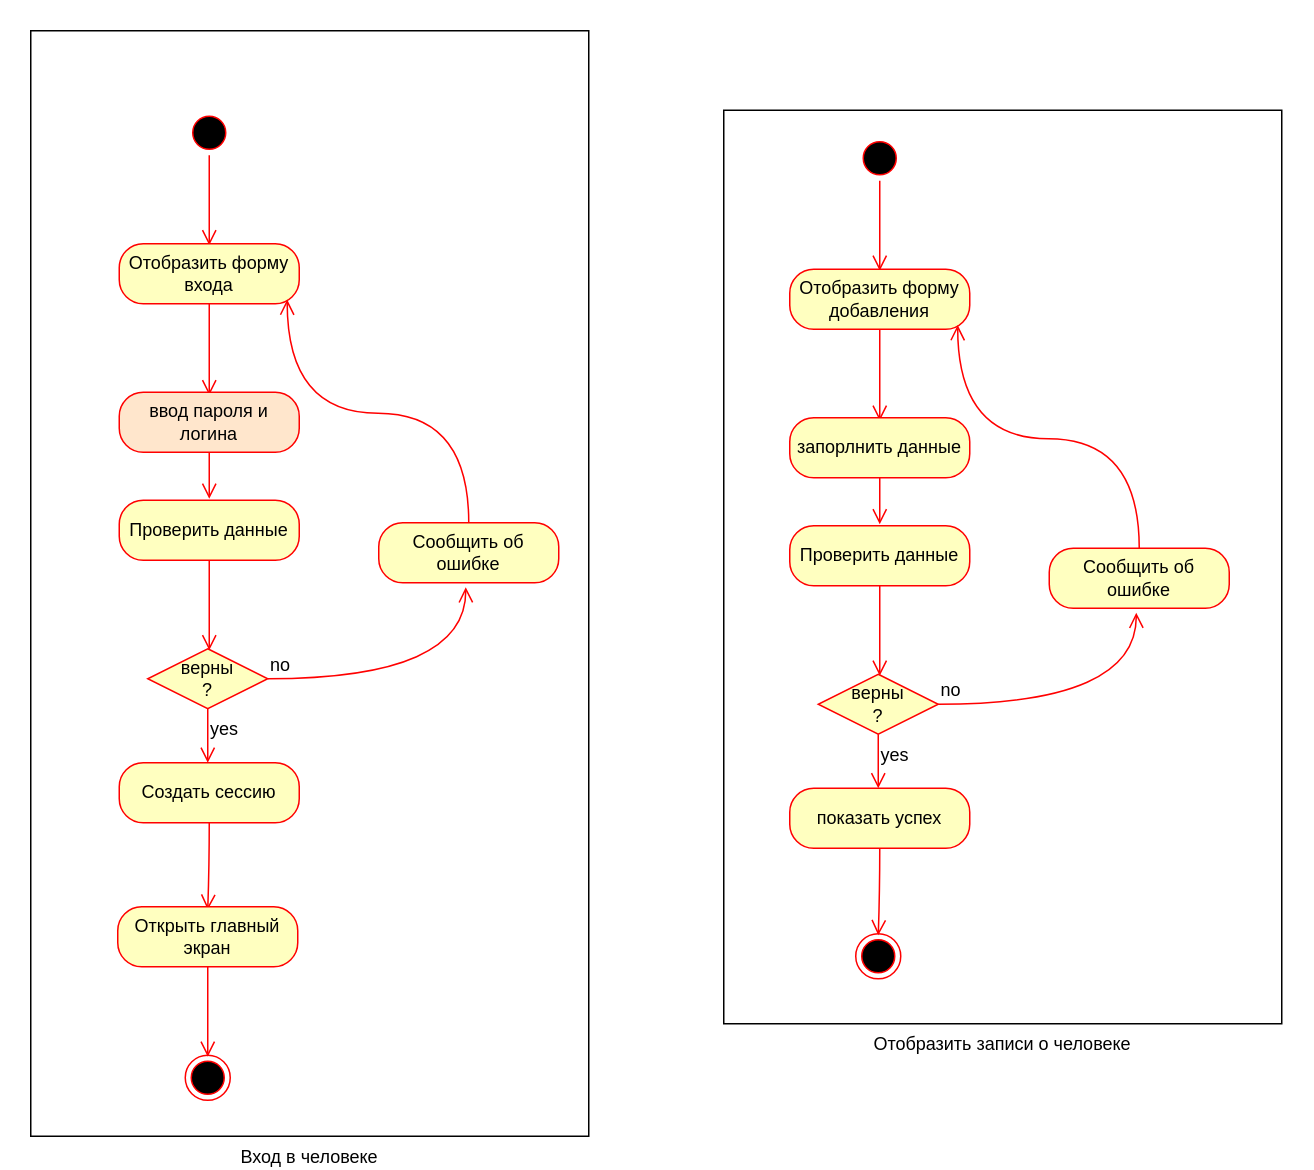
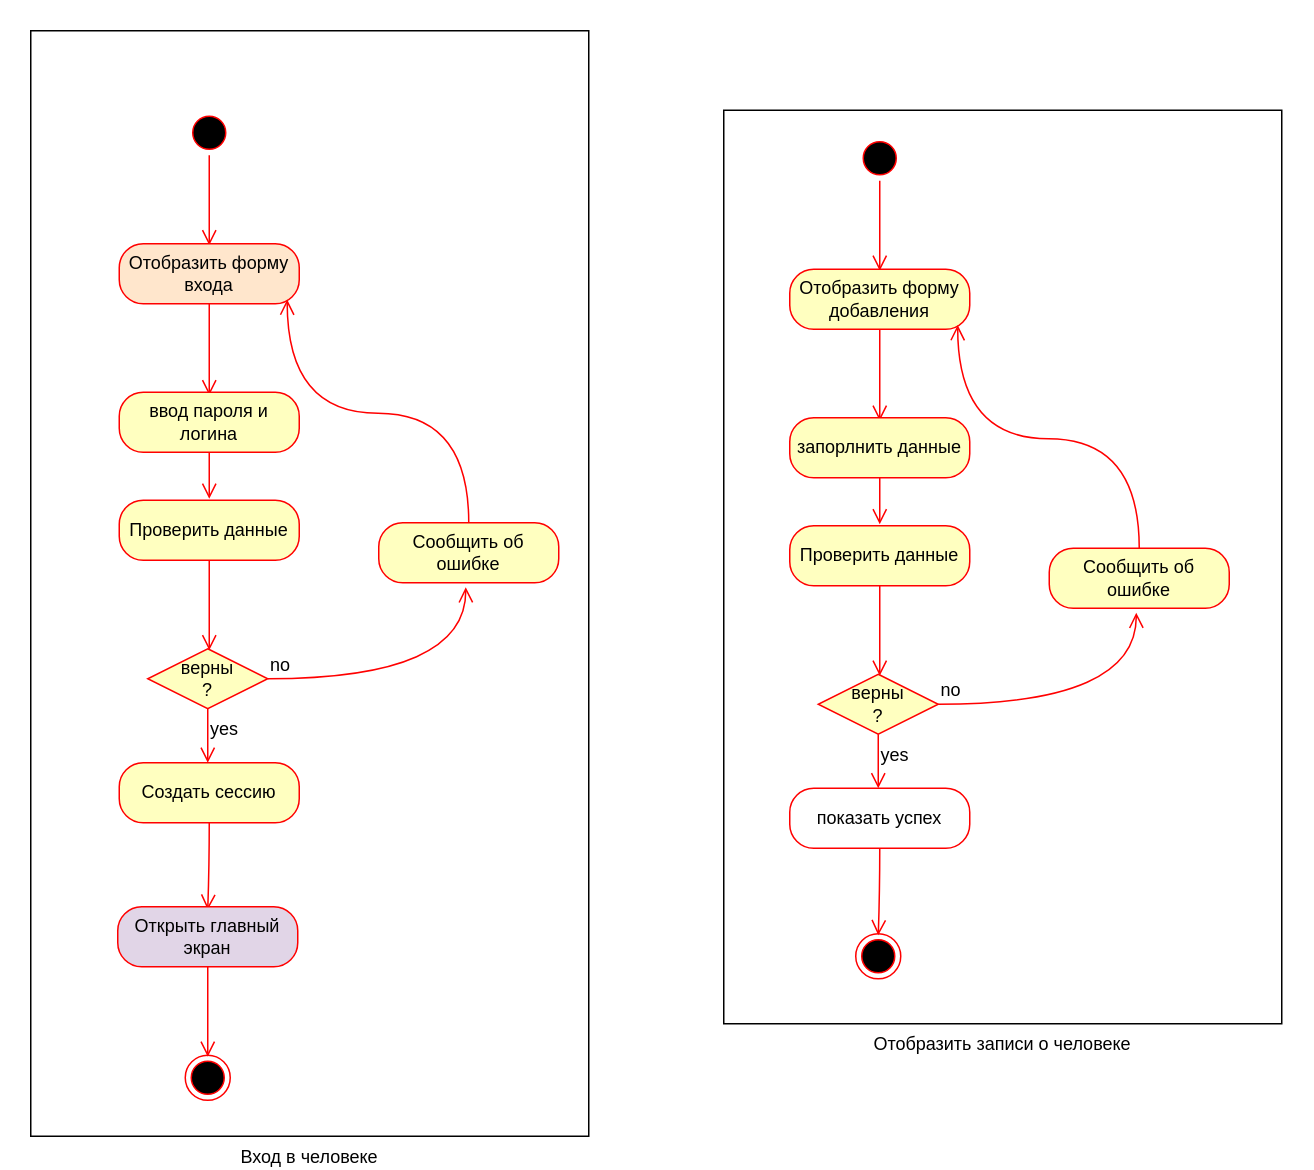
(209, 274) -> (209, 274)
(209, 422) -> (209, 422)
(880, 818) -> (880, 818)
(208, 937) -> (208, 937)
